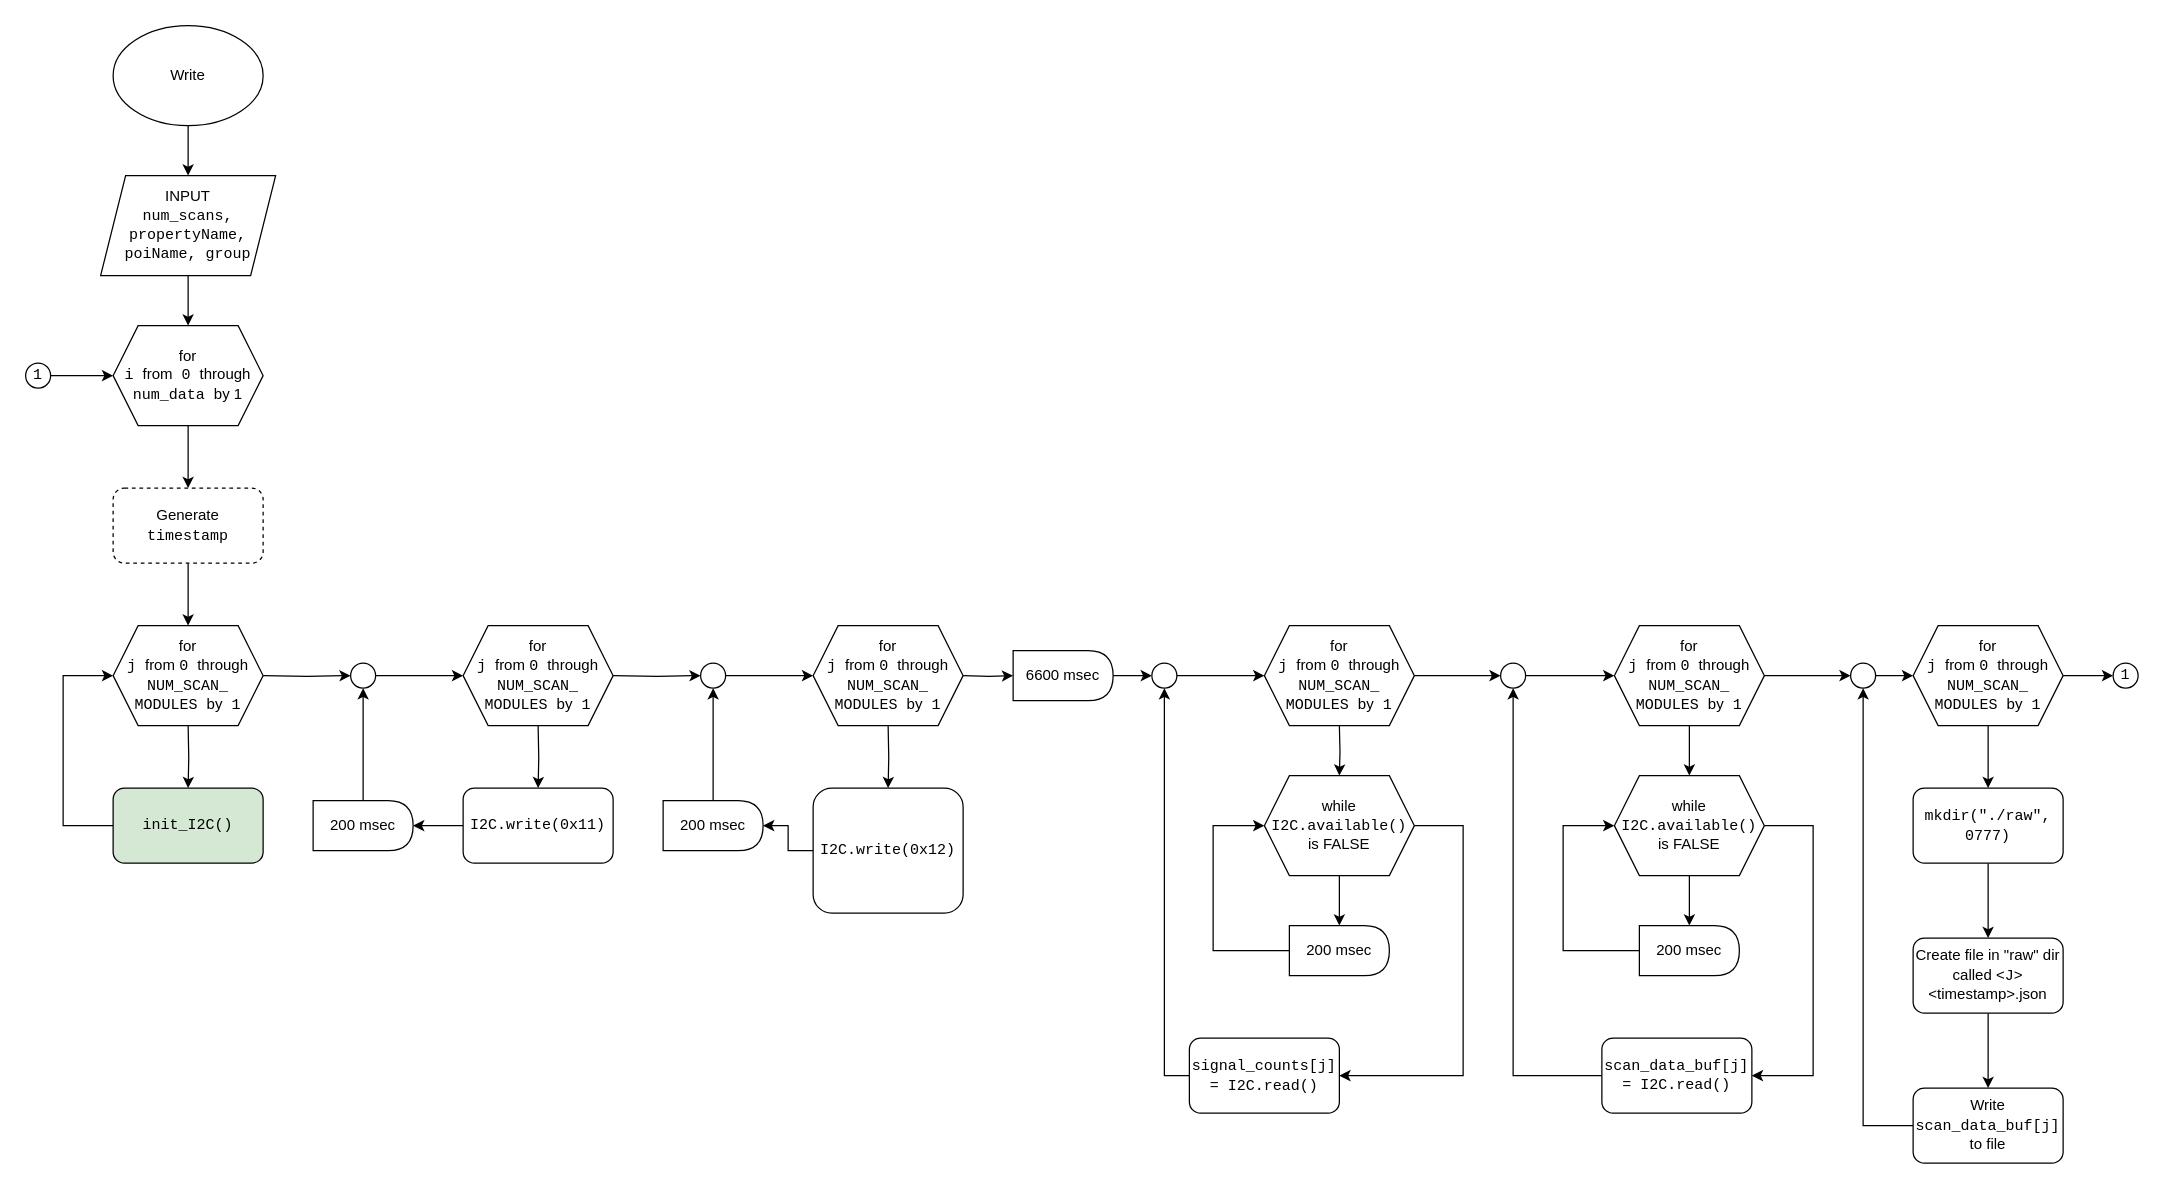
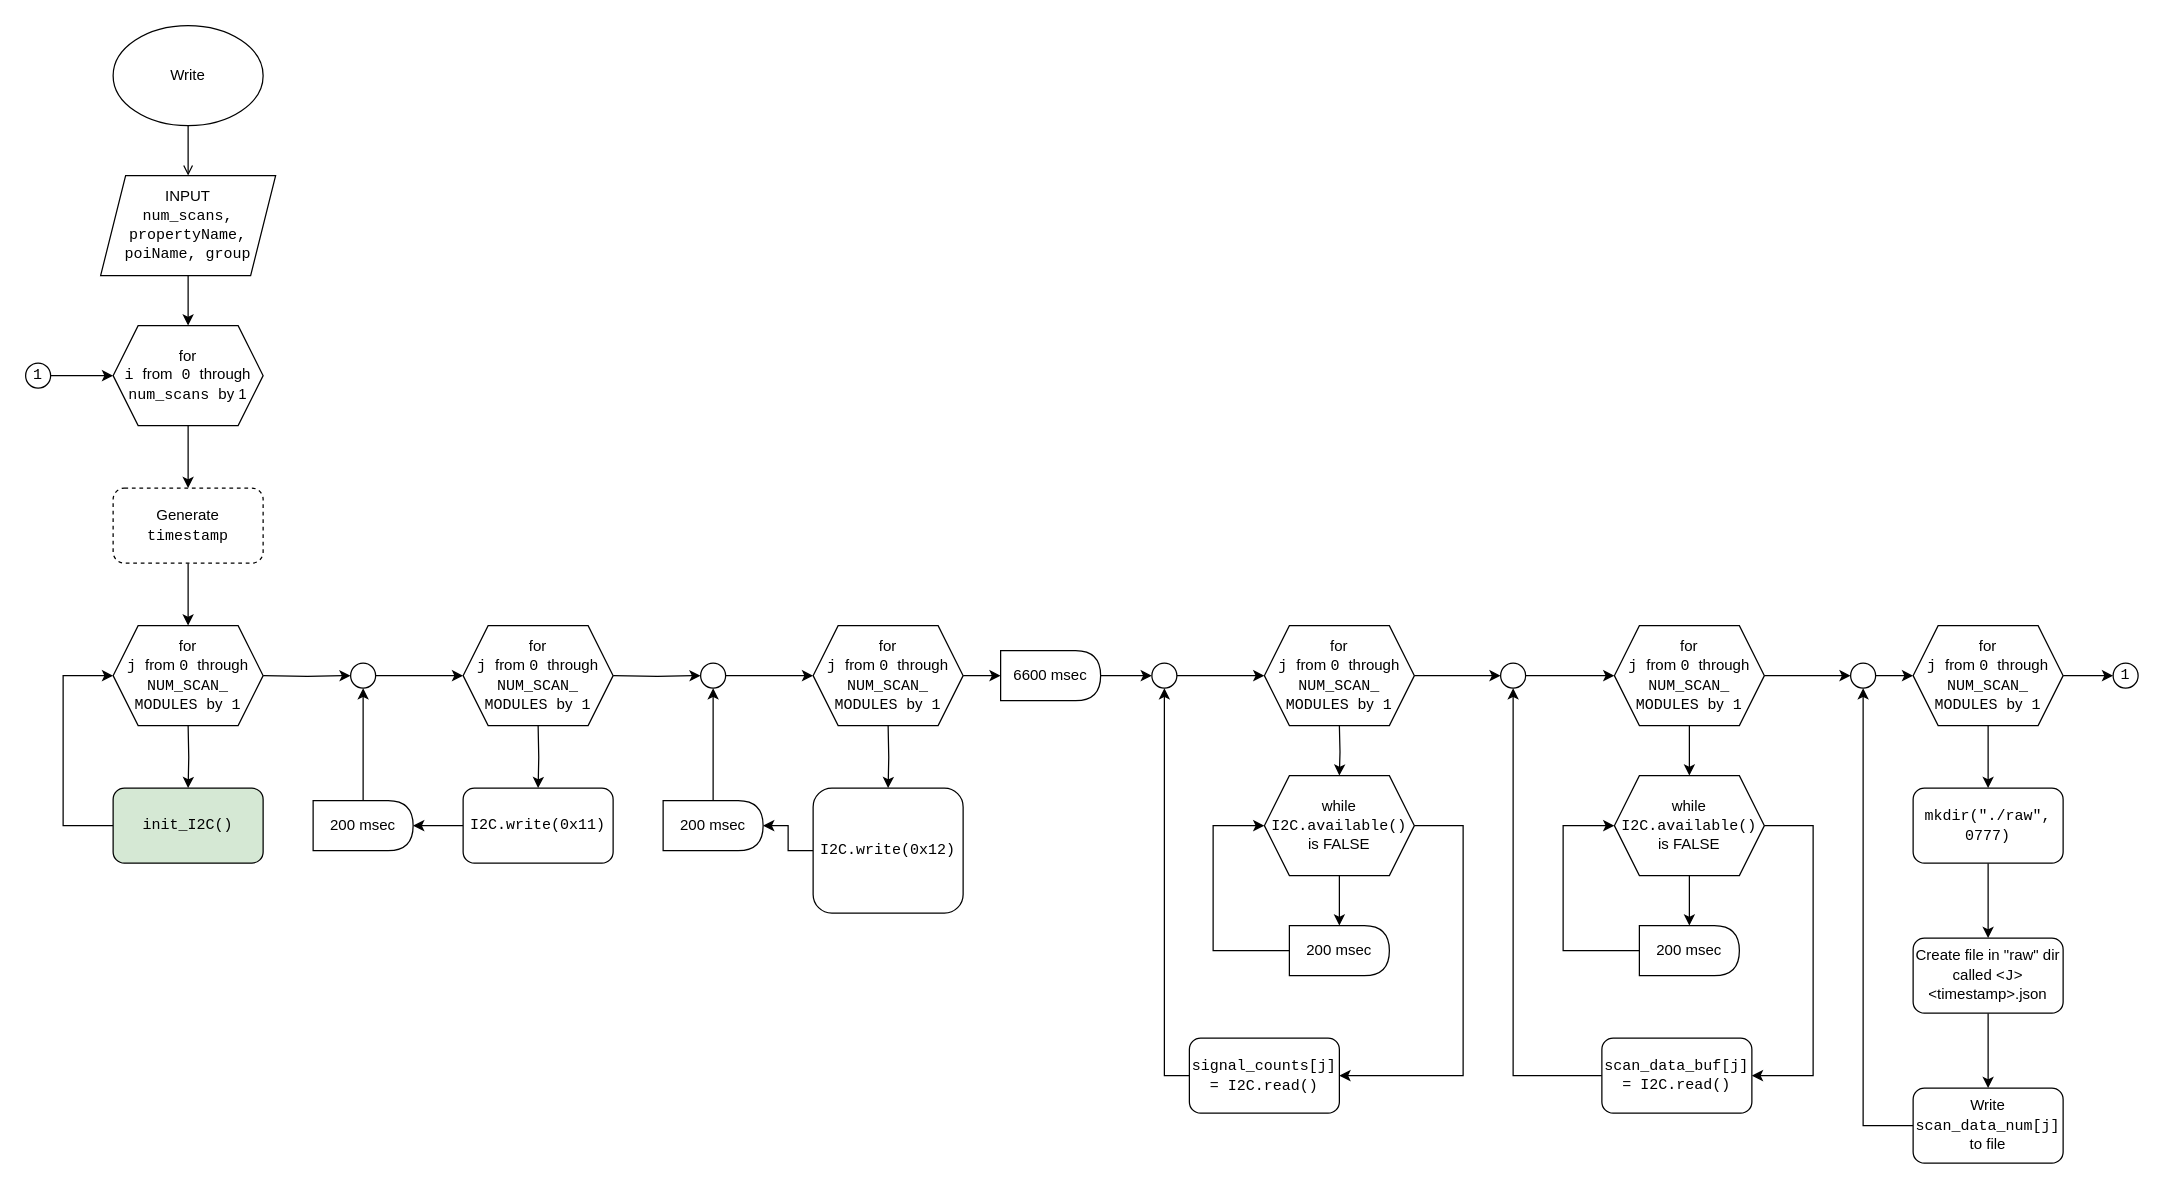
(188, 166) -> (188, 167)
(188, 376) -> (188, 376)
(1063, 676) -> (1051, 676)
(1988, 1126) -> (1988, 1126)
